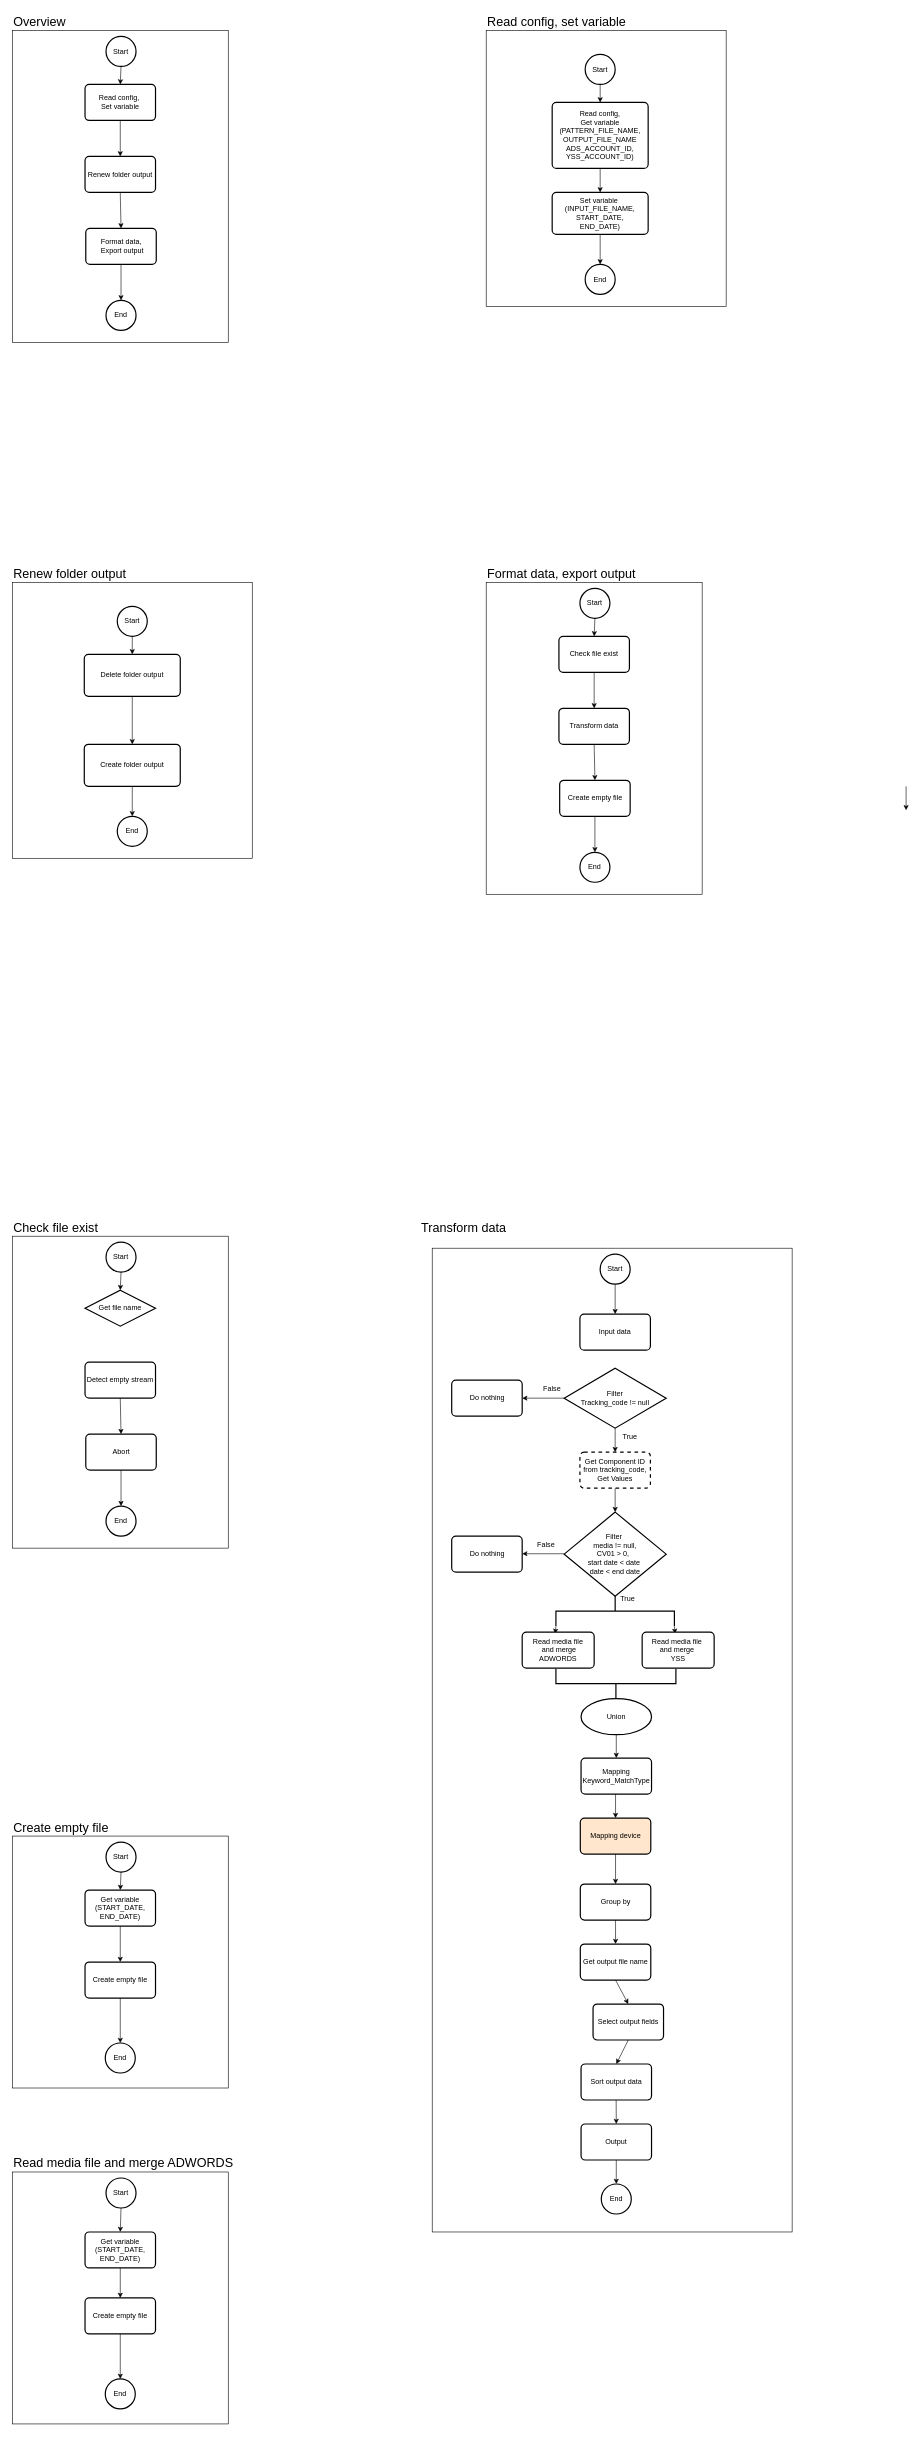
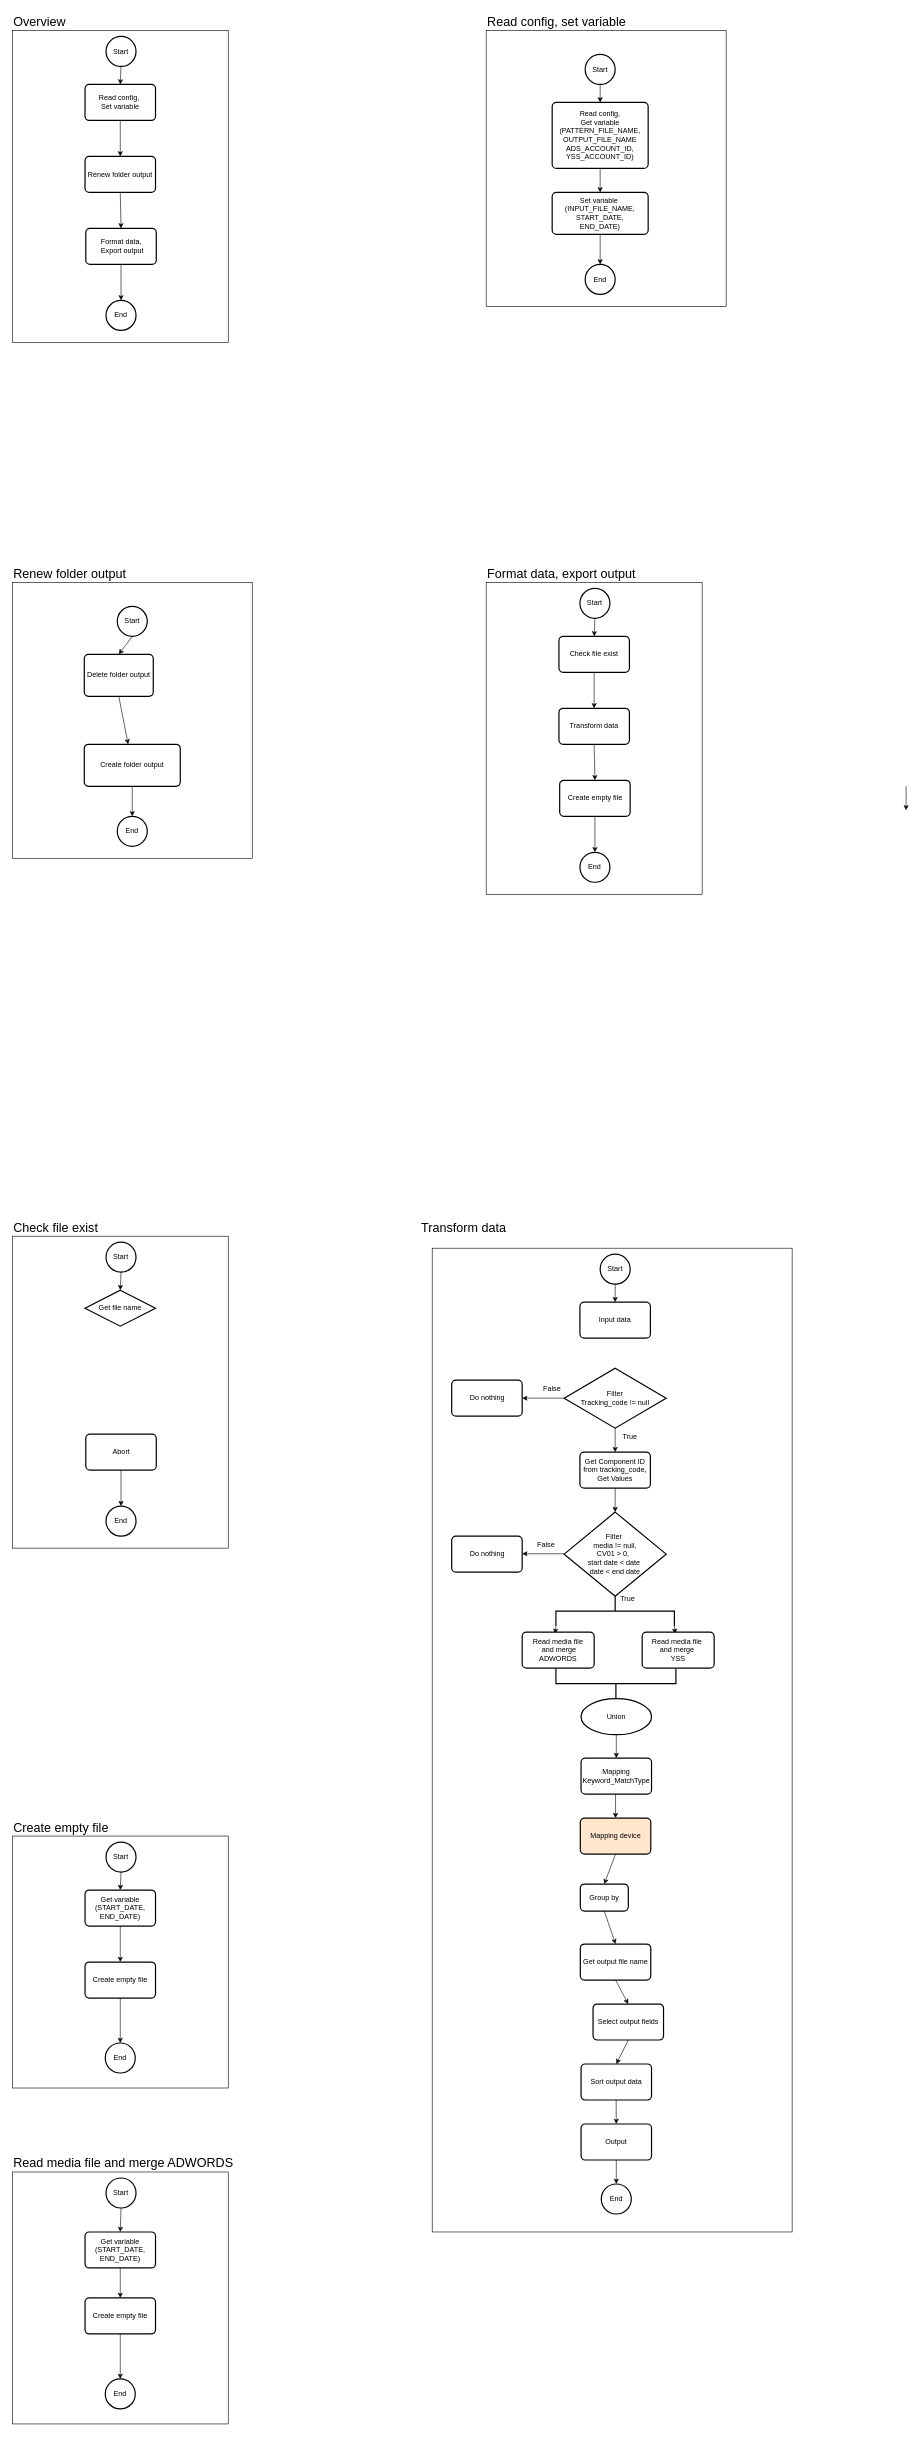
(132, 675) -> (119, 675)
(615, 1332) -> (615, 1320)
(120, 1380) -> none
(121, 1408) -> none
(615, 1470) -> (615, 1470)
(616, 1902) -> (604, 1898)
